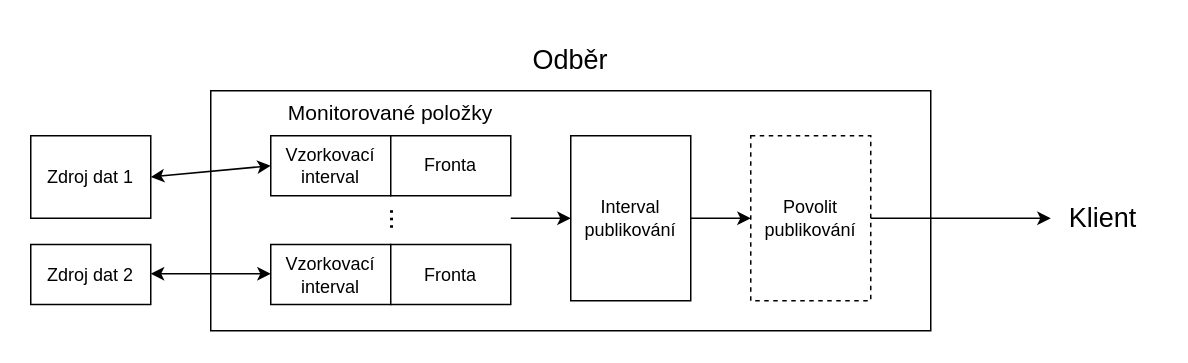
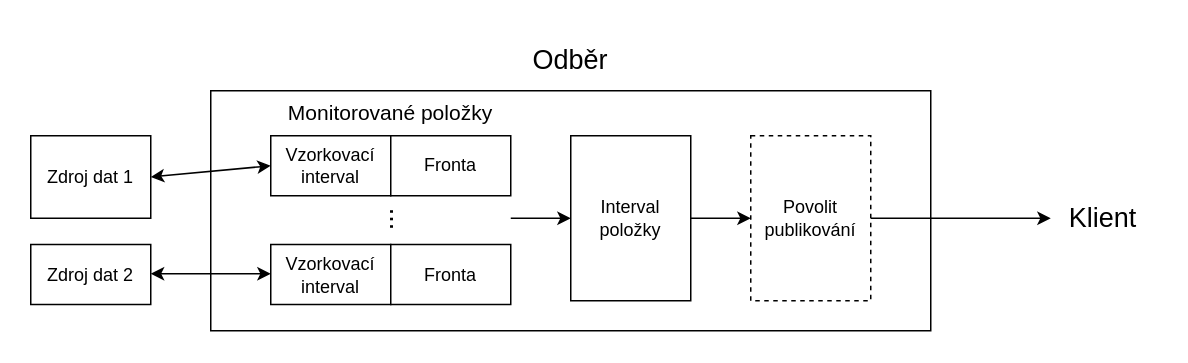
(631, 218) -> (631, 218)
